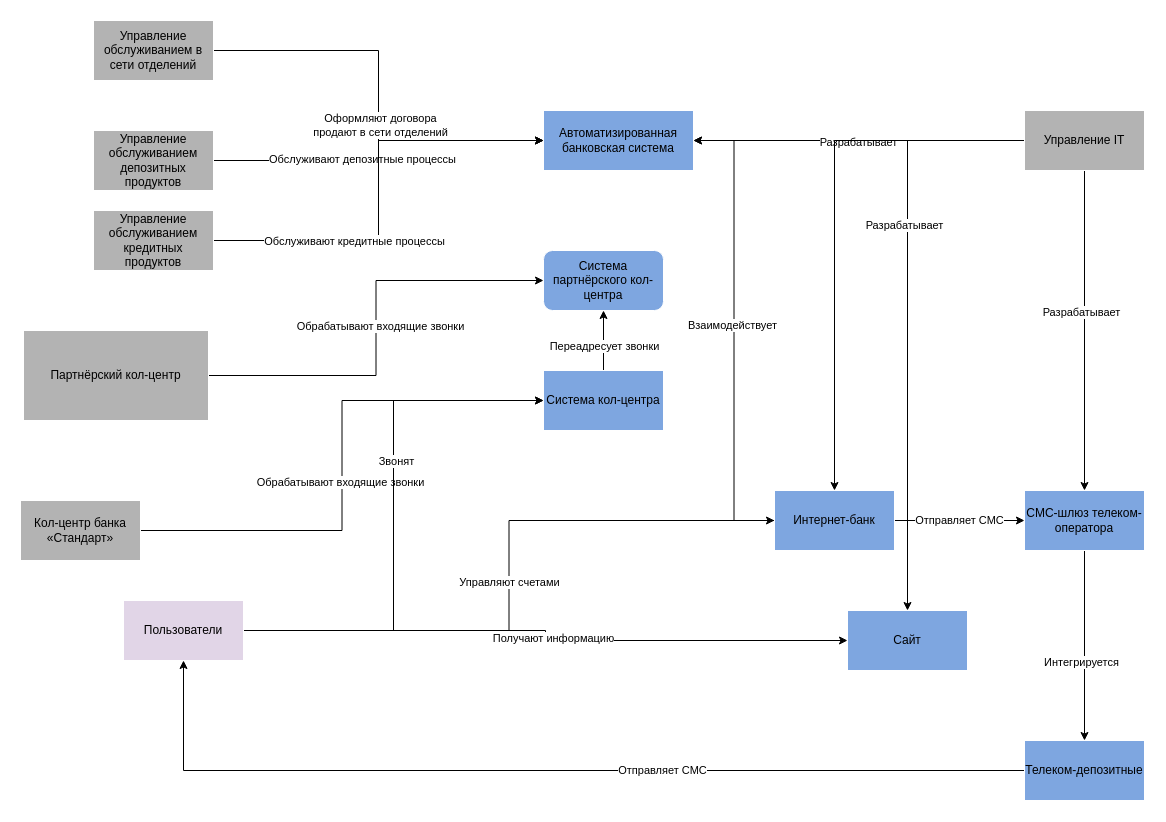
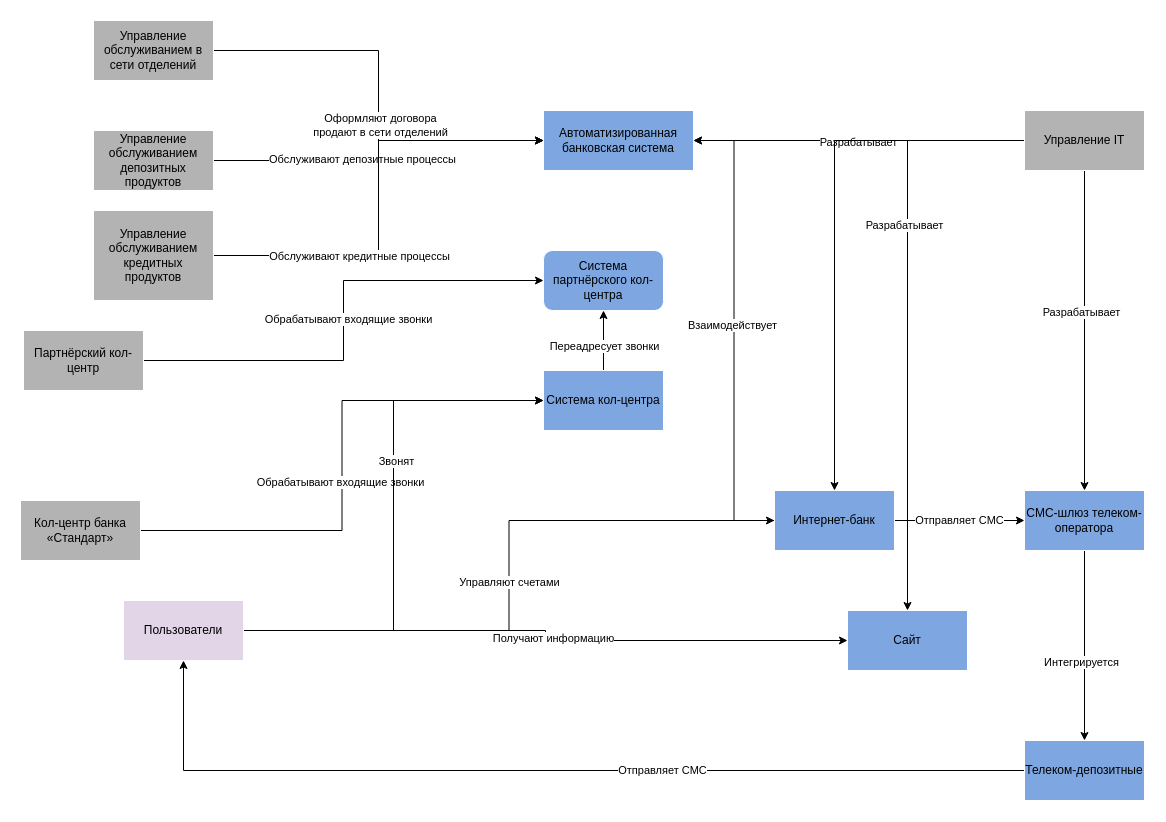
(154, 241) -> (154, 256)
(116, 376) -> (84, 361)
